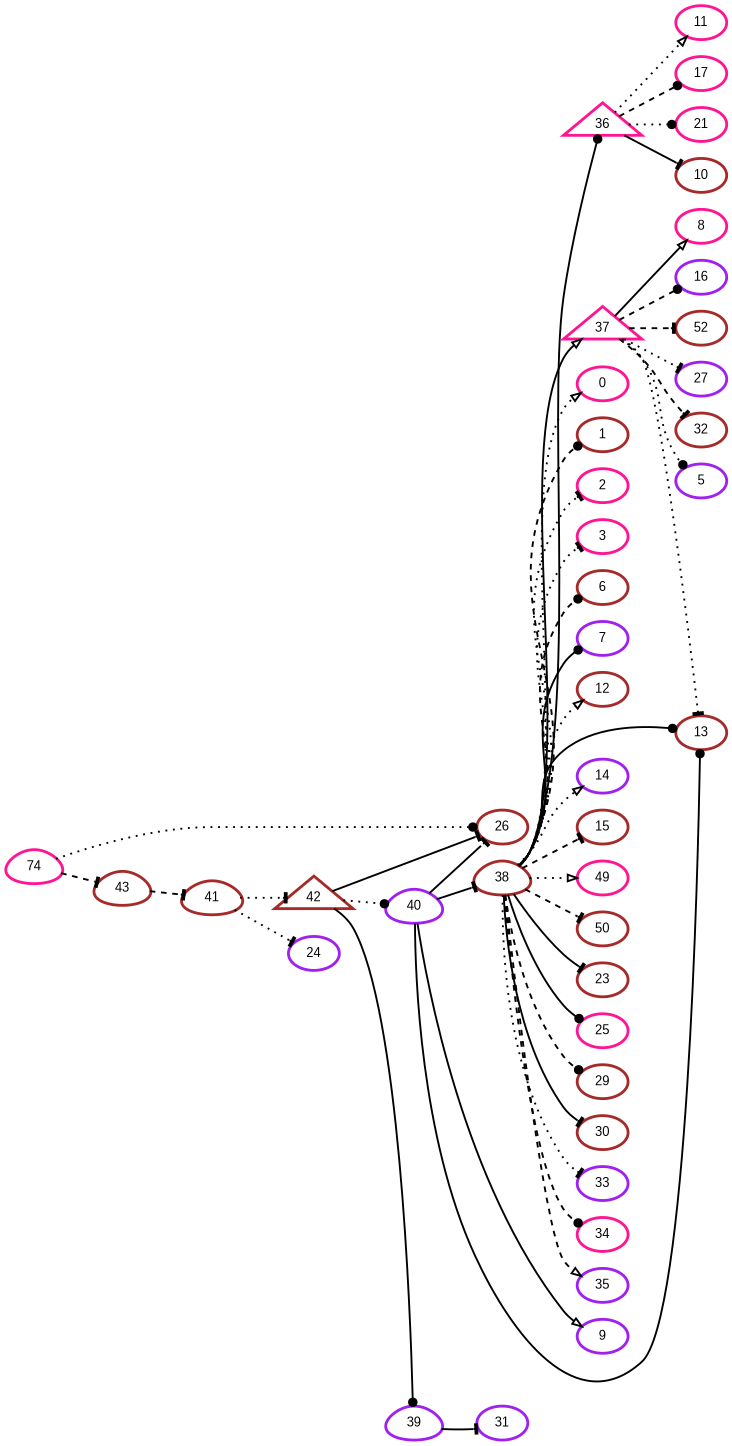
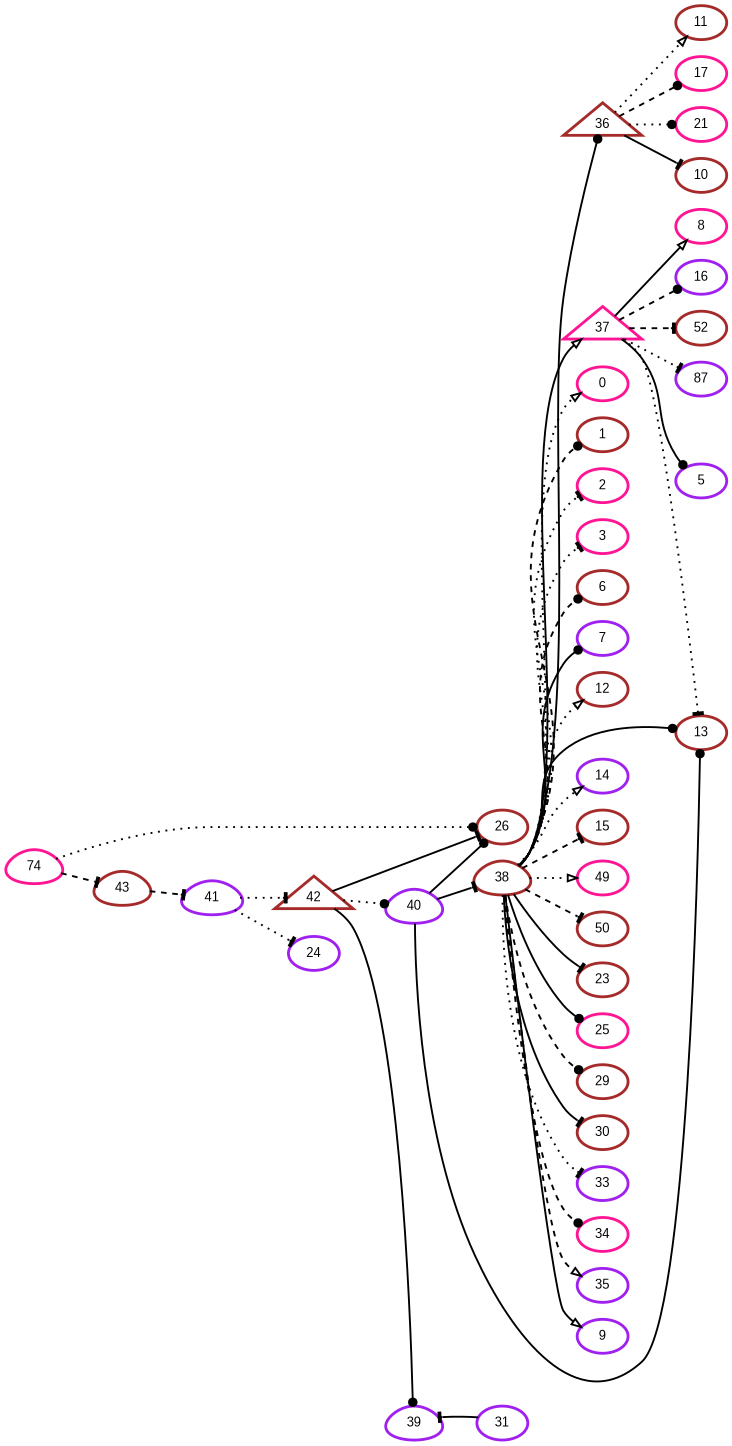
(701, 23) -> (701, 23)
(603, 124) -> (603, 124)
(701, 379) -> (701, 379)
(658, 396) -> (658, 396)
(701, 430) -> none
(455, 869) -> (455, 869)
(212, 898) -> (212, 898)
(470, 1133) -> (532, 1111)
(457, 1429) -> (460, 1417)
